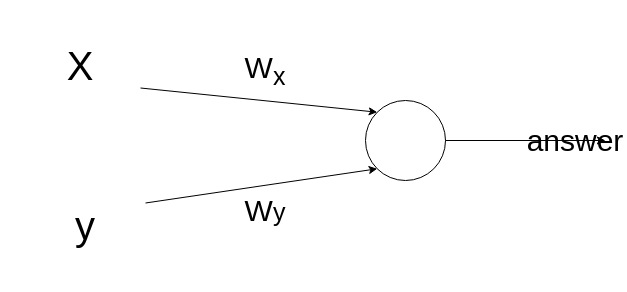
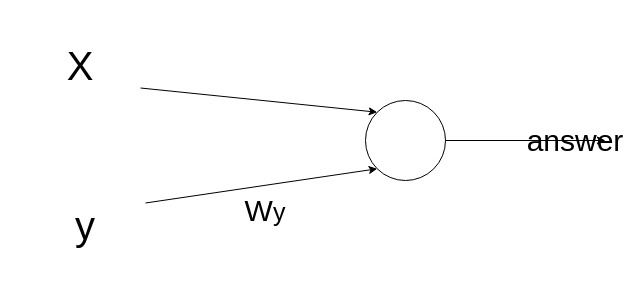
(266, 71) -> none
